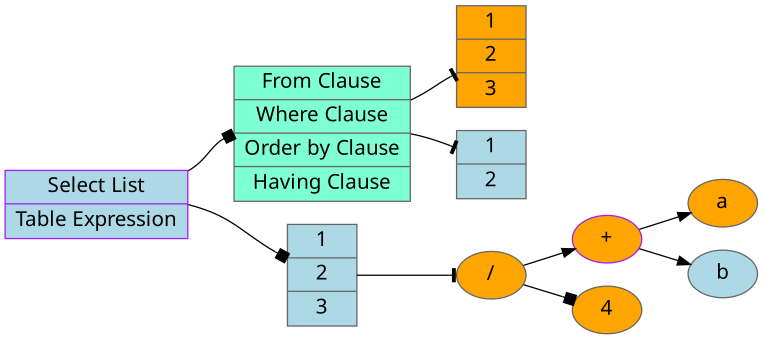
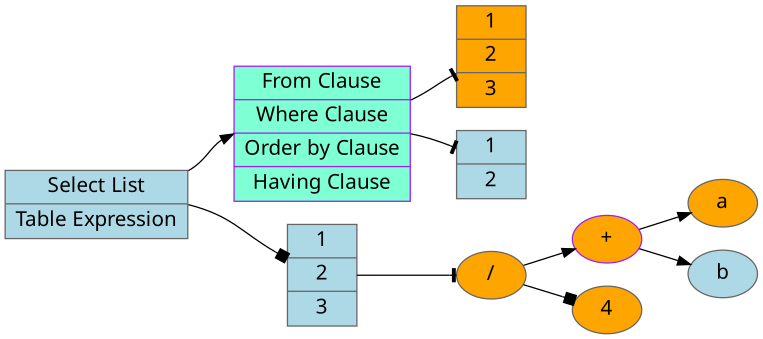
(322, 134) -> (322, 134)
(206, 156) -> (206, 156)
(96, 204) -> (96, 204)
